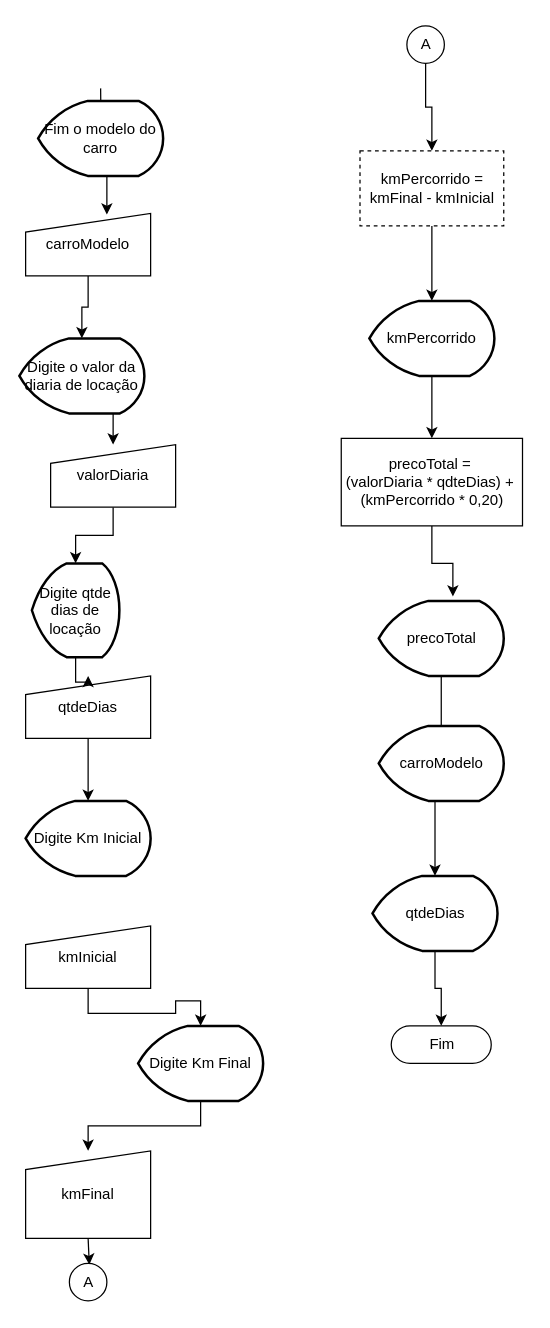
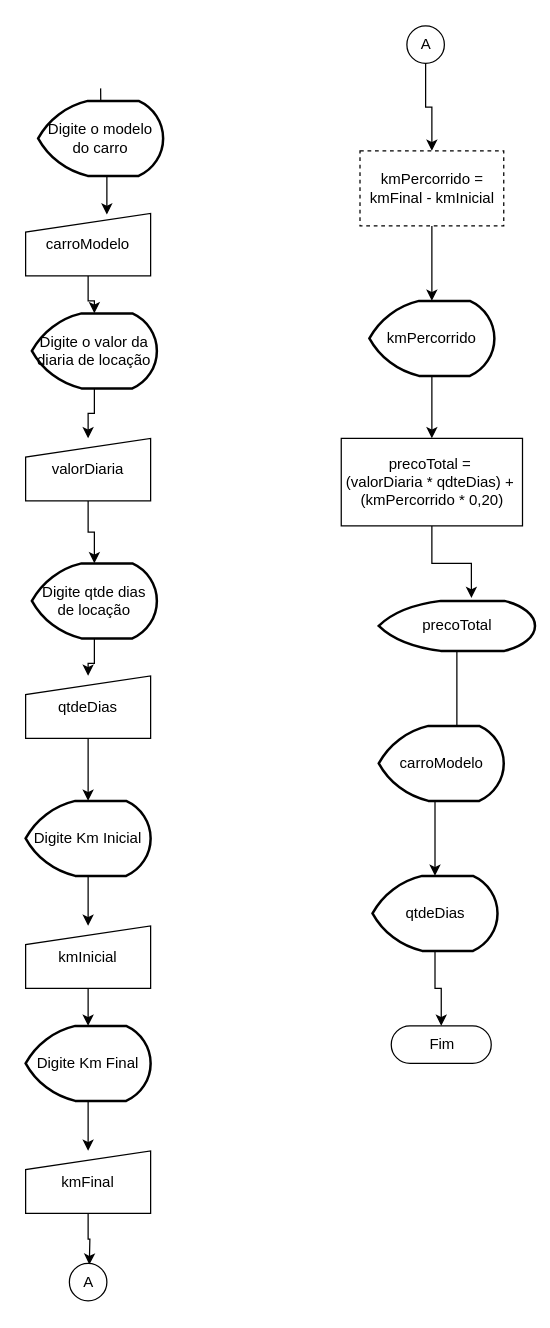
(101, 138) -> (101, 138)
(82, 376) -> (94, 351)
(113, 476) -> (88, 469)
(76, 610) -> (94, 601)
(441, 638) -> (457, 626)
none -> (88, 897)
(201, 1063) -> (88, 1063)
(88, 1194) -> (88, 1182)
